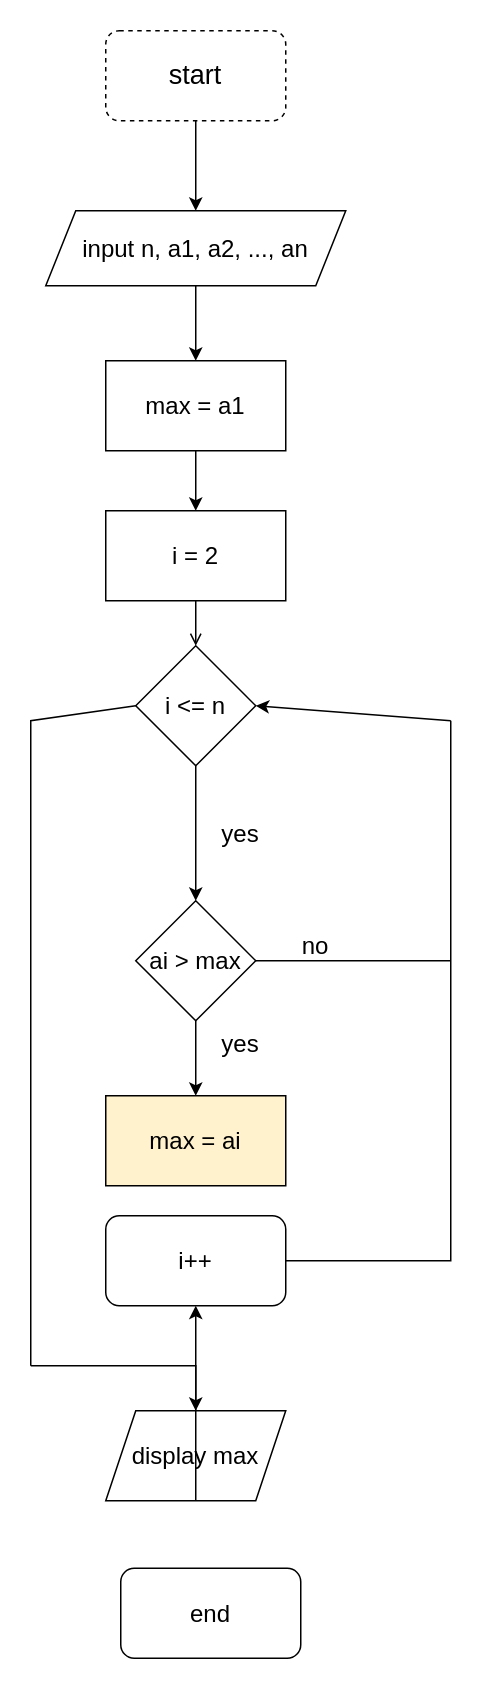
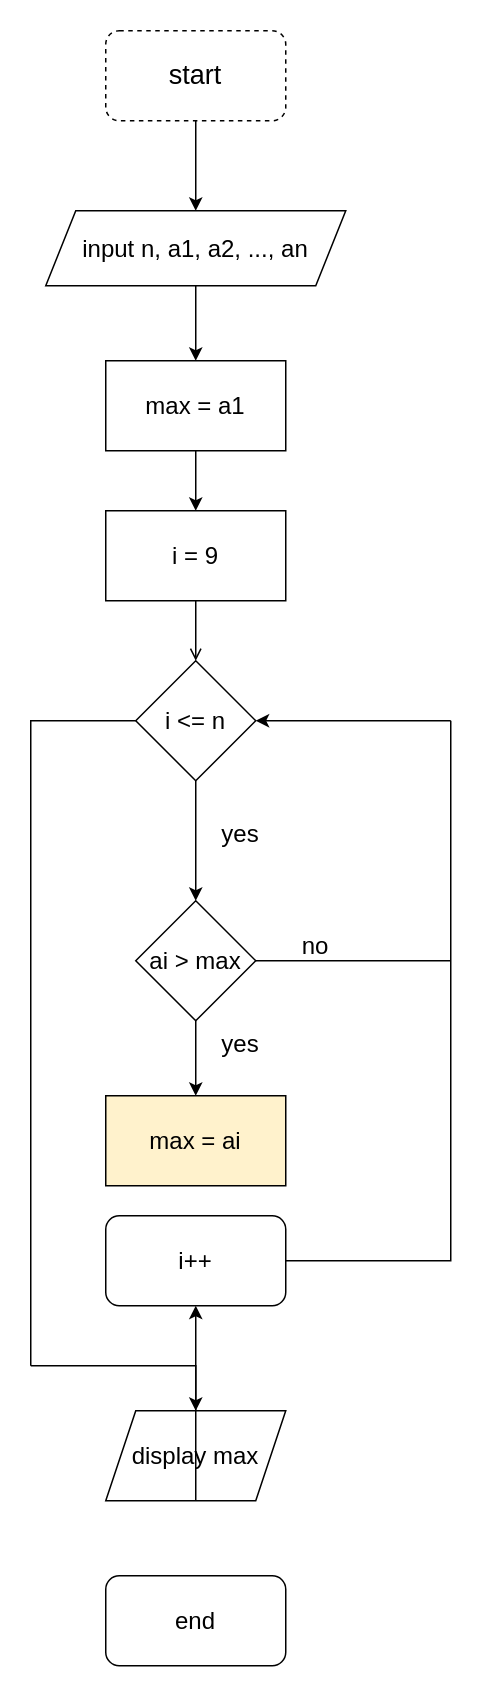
(196, 556) -> (196, 556)
(196, 706) -> (196, 721)
(211, 1613) -> (196, 1621)
